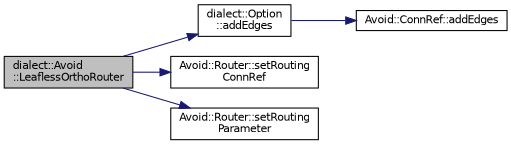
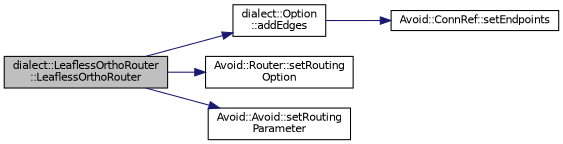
(432, 21) -> (475, 21)
(69, 72) -> (86, 72)
(245, 72) -> (279, 72)
(245, 124) -> (279, 124)
